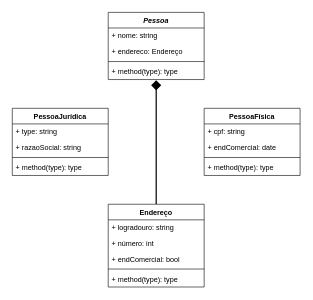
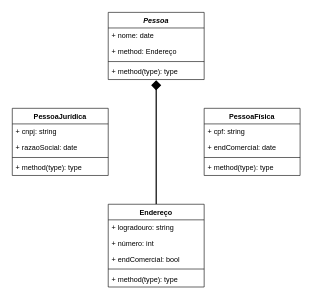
(136, 36) -> (133, 36)
(149, 52) -> (145, 52)
(40, 132) -> (40, 132)
(52, 148) -> (49, 148)
